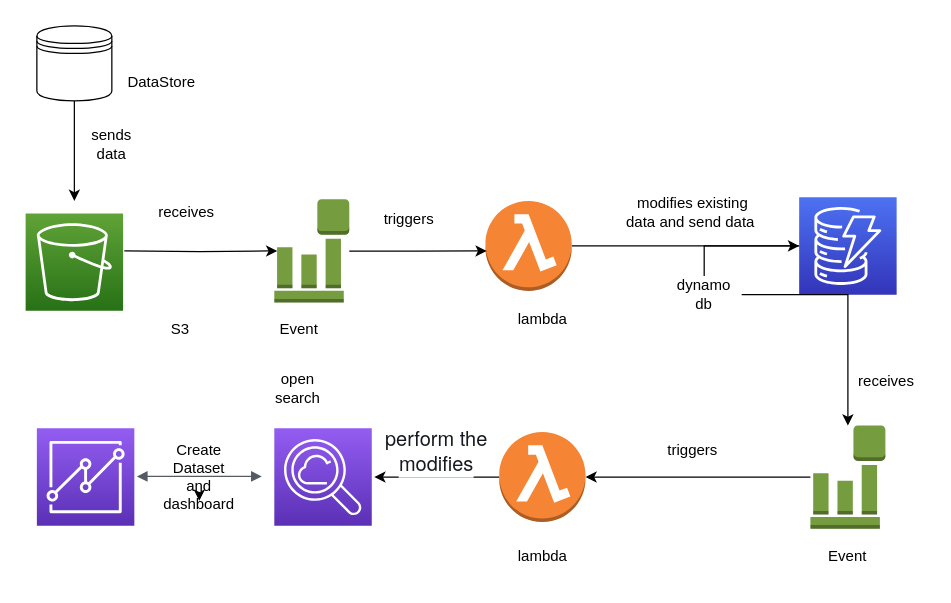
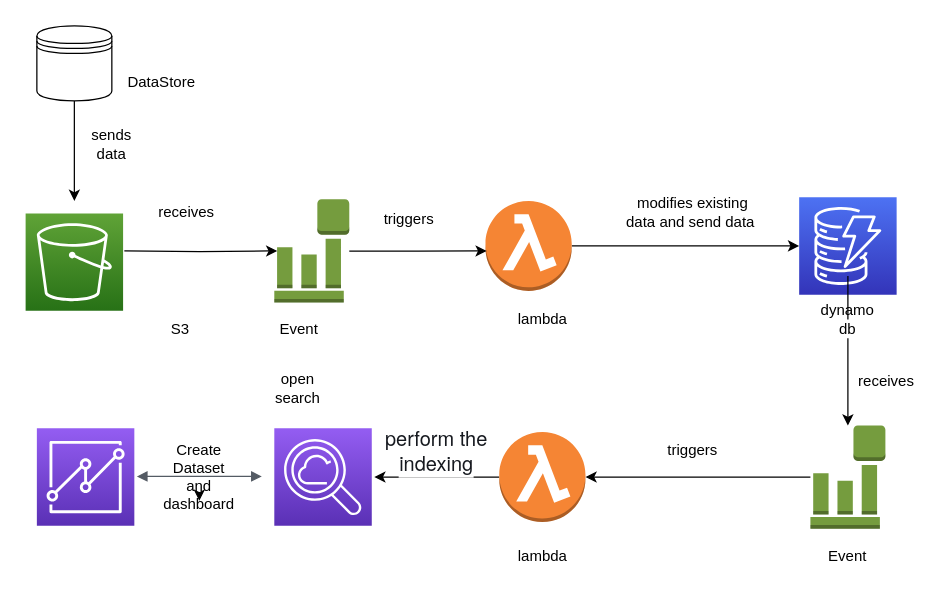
(704, 294) -> (848, 319)
(437, 451) -> (437, 451)
